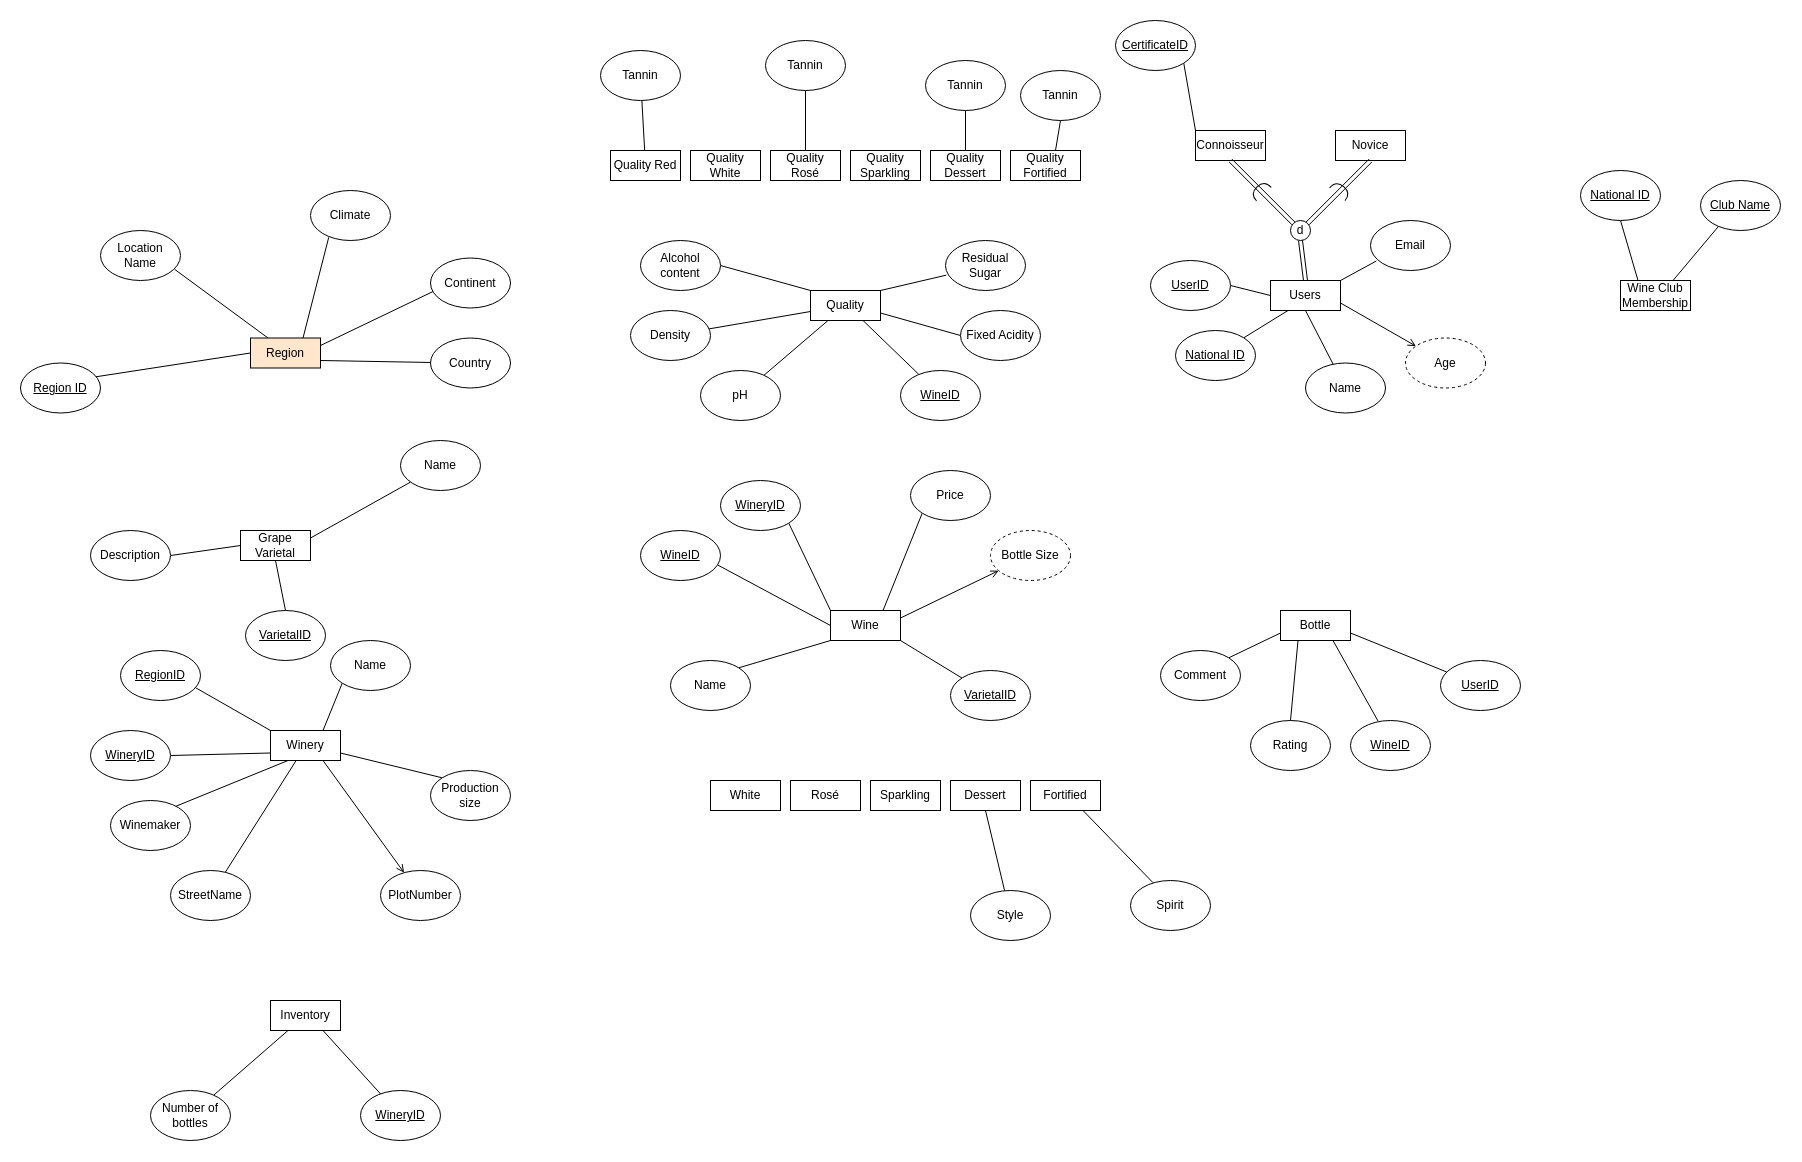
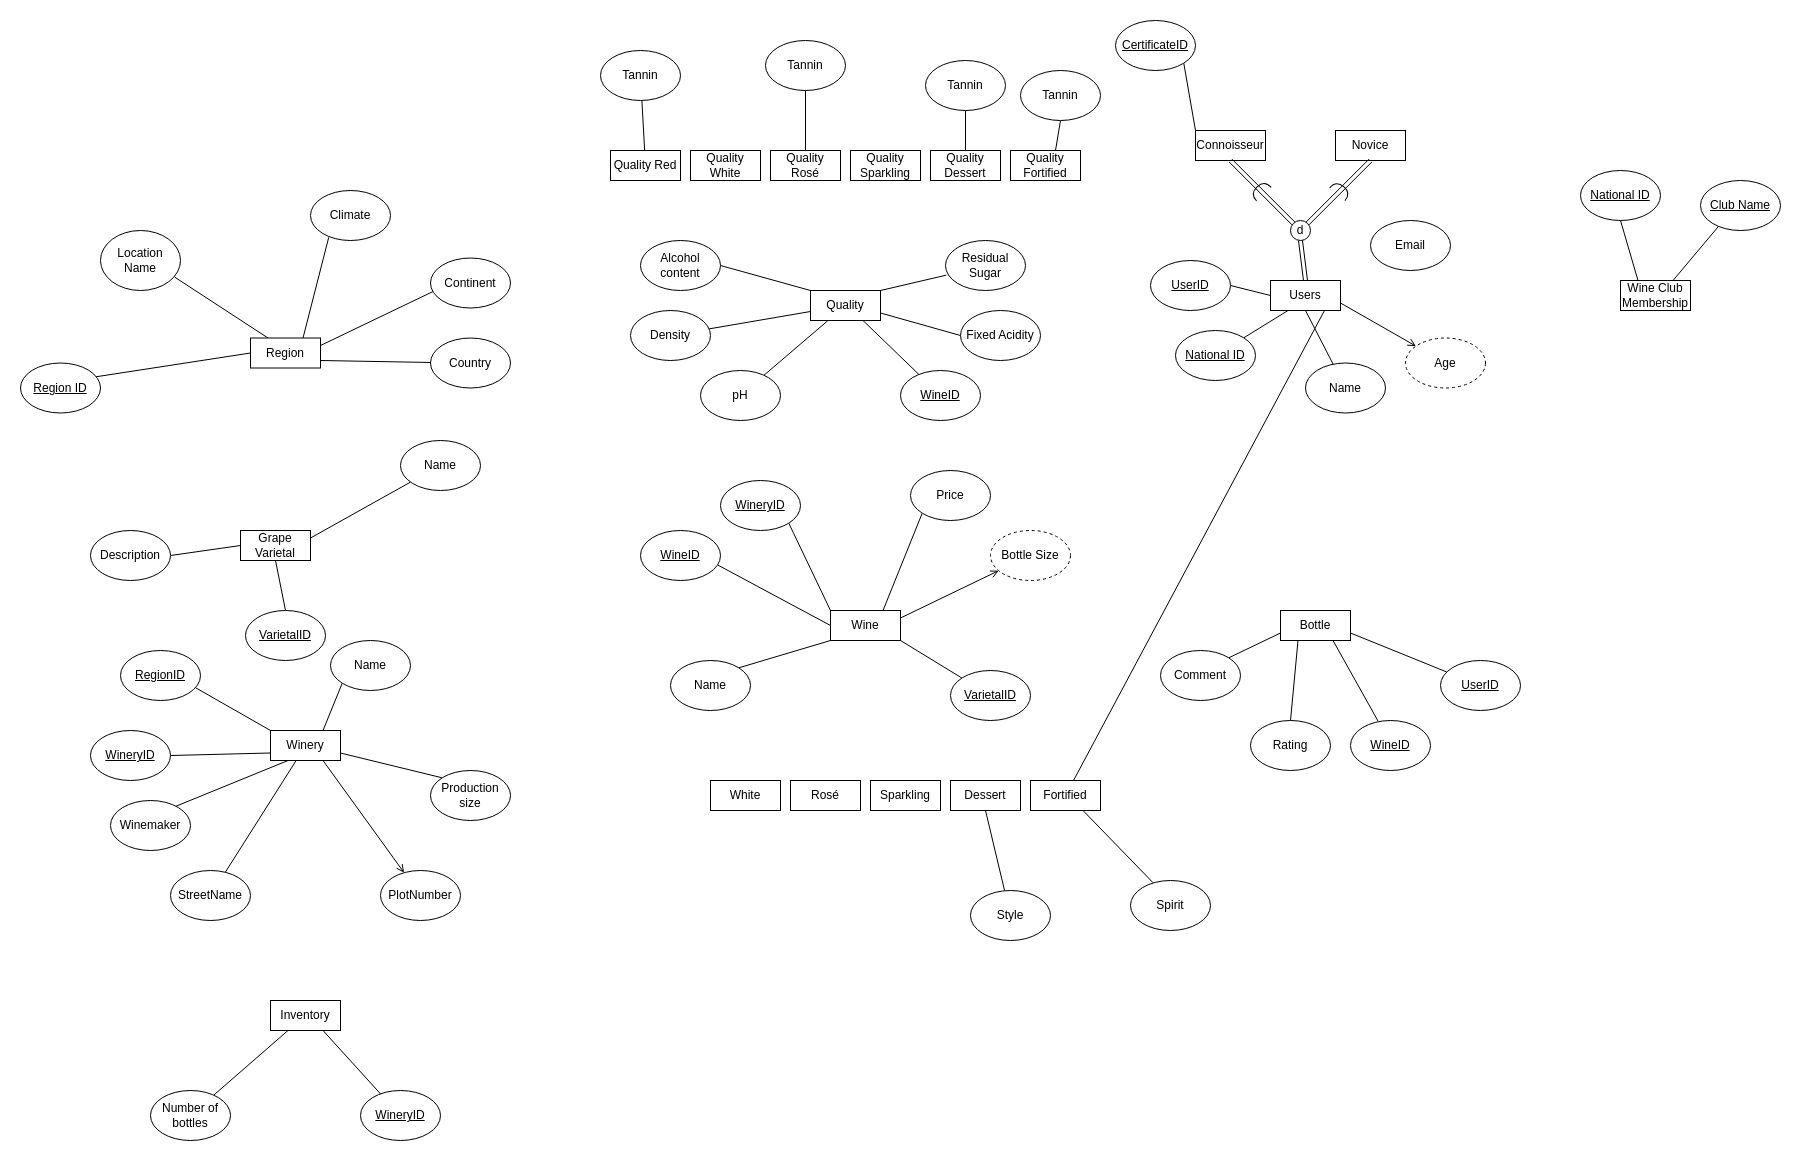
(141, 256) -> (141, 261)
(1358, 271) -> (1199, 545)
(286, 353) -> (286, 353)
